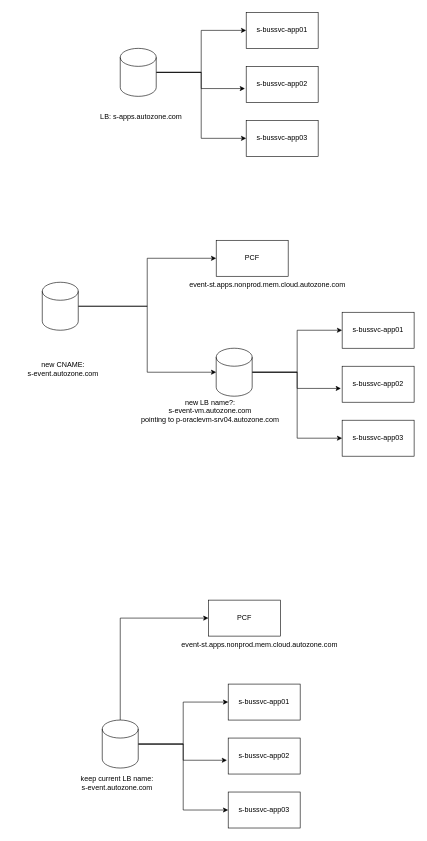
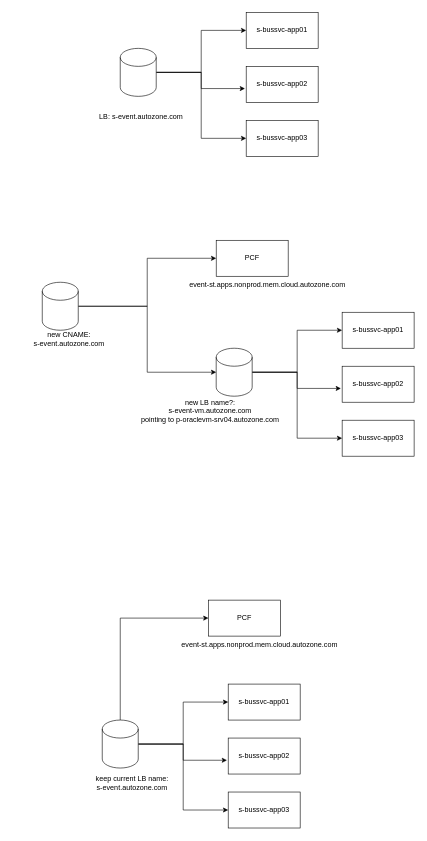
(141, 117) -> (141, 117)
(63, 369) -> (69, 339)
(117, 783) -> (132, 783)
